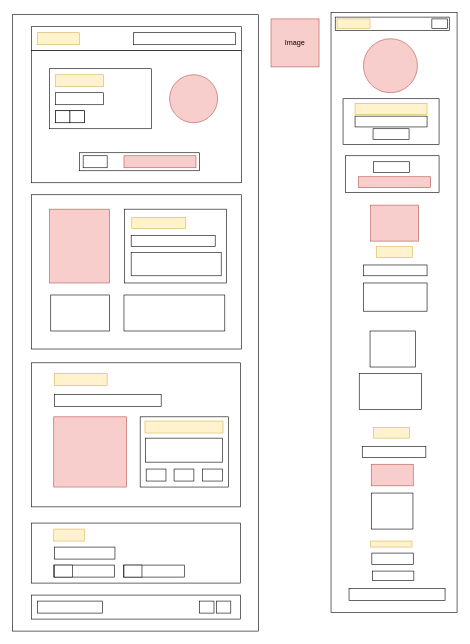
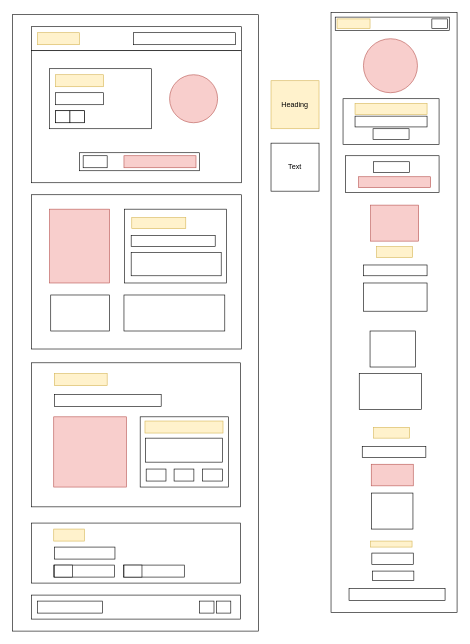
(295, 43) -> none
none -> (295, 105)
none -> (295, 167)
